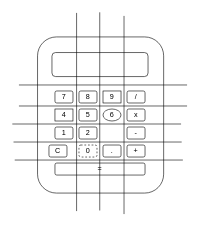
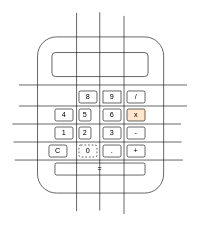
(64, 97) -> none
(64, 115) -> (64, 115)
(88, 115) -> (85, 115)
(112, 115) -> (112, 115)
(136, 115) -> (136, 115)
(88, 133) -> (85, 133)
none -> (112, 133)
